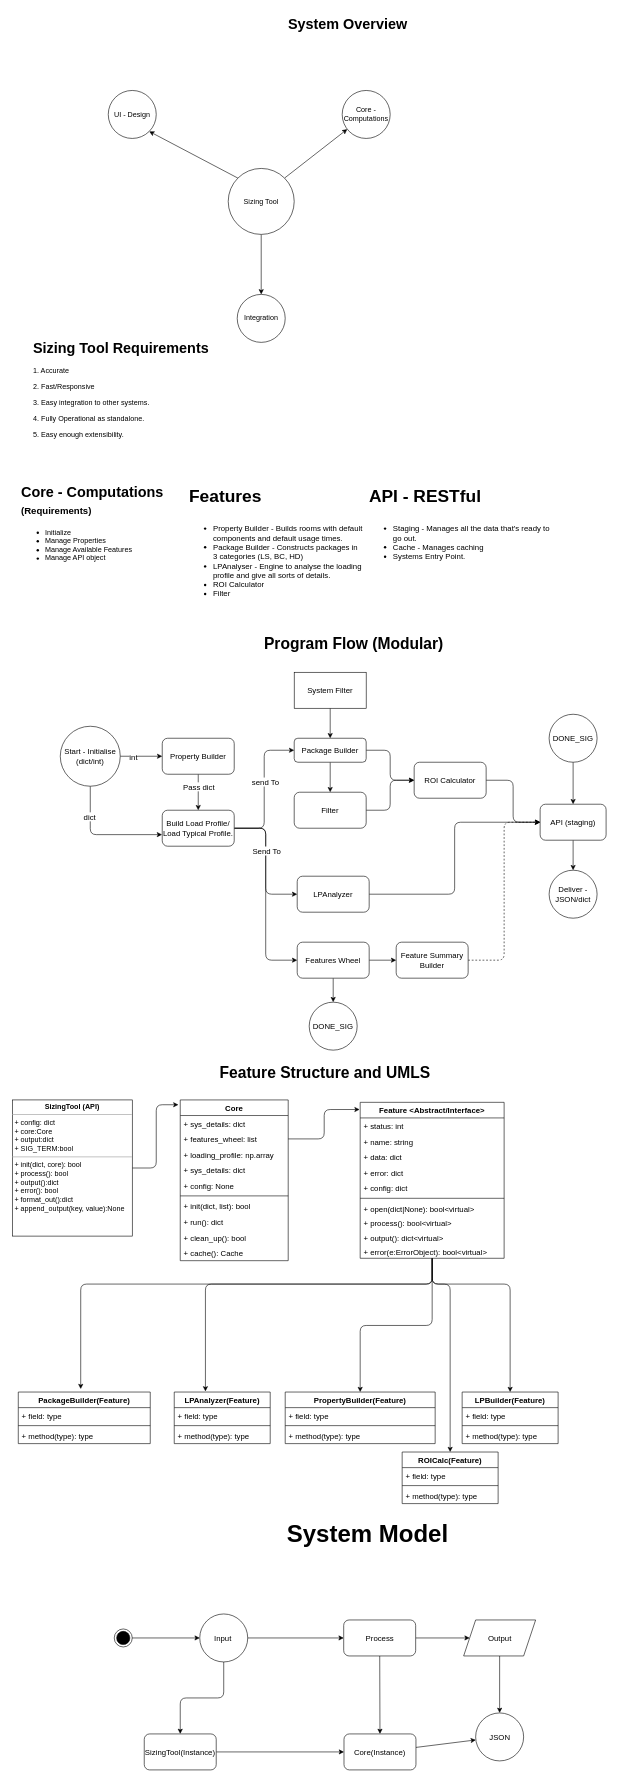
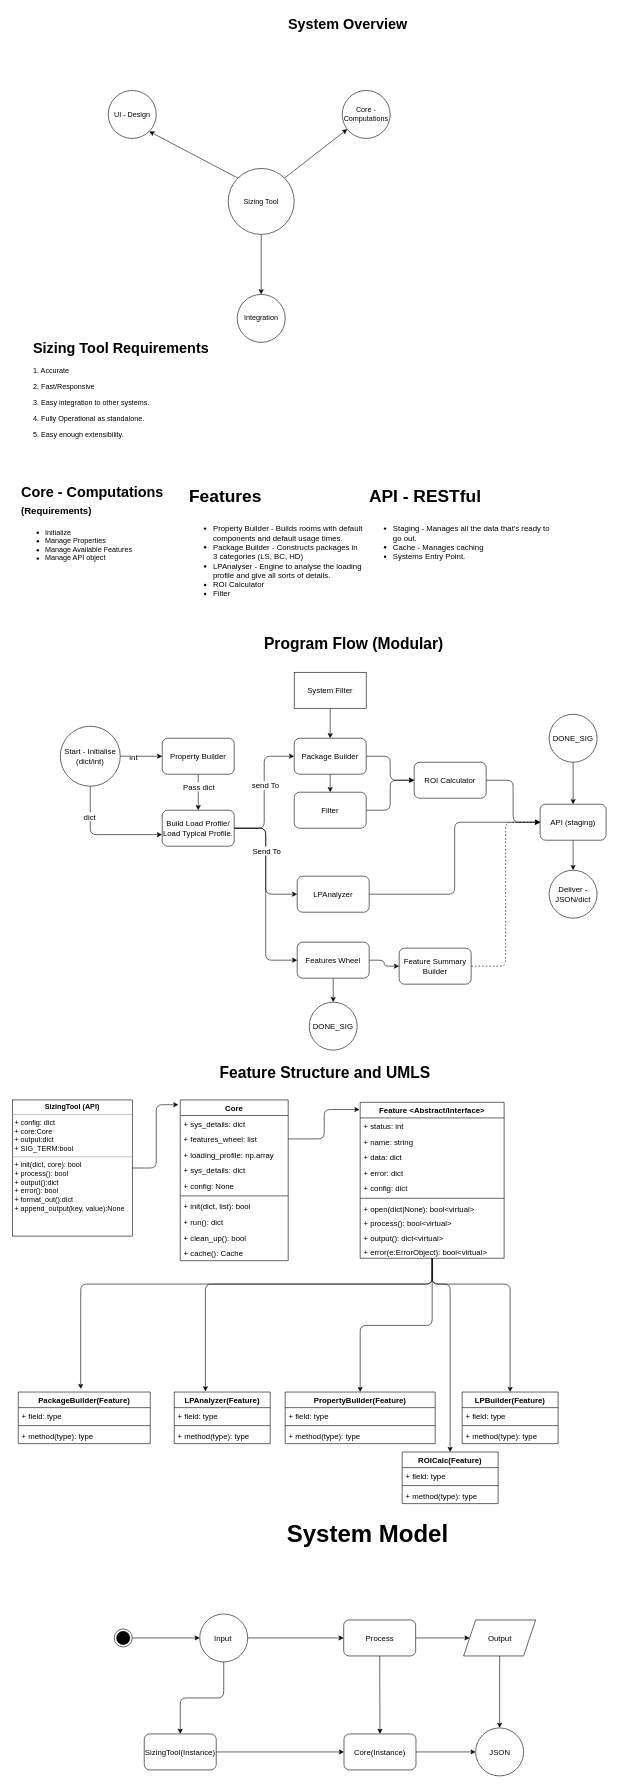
(330, 750) -> (330, 756)
(432, 960) -> (435, 966)
(500, 1737) -> (500, 1752)
